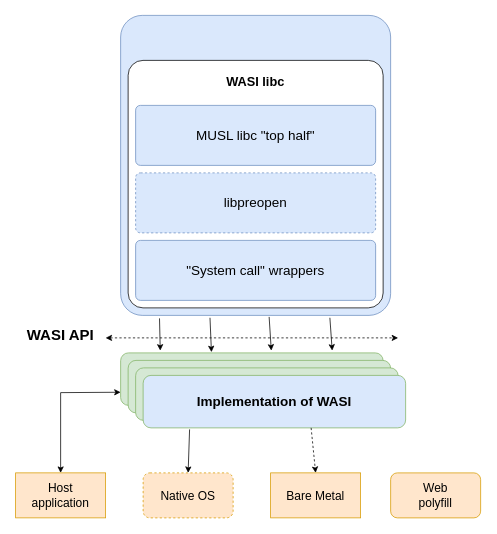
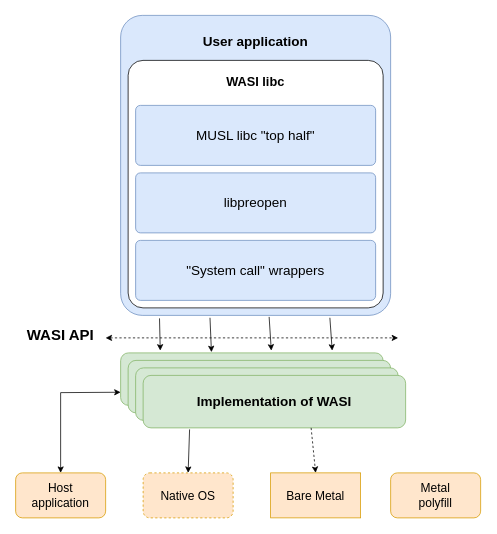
none -> (255, 42)
(255, 203) -> (255, 203)
(274, 402) -> (274, 402)
(60, 495) -> (60, 495)
(435, 495) -> (435, 495)
